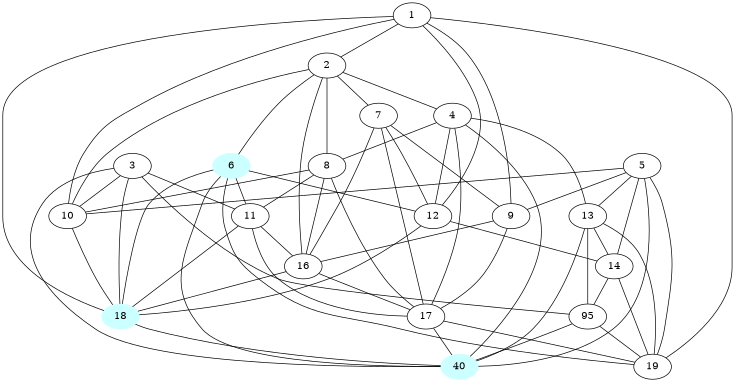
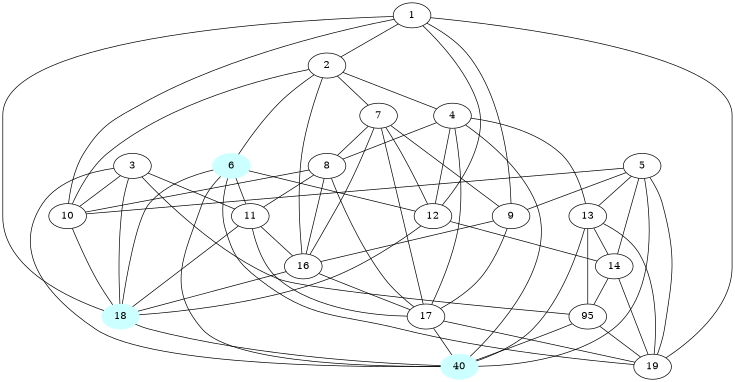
(327, 116) -> (353, 141)
